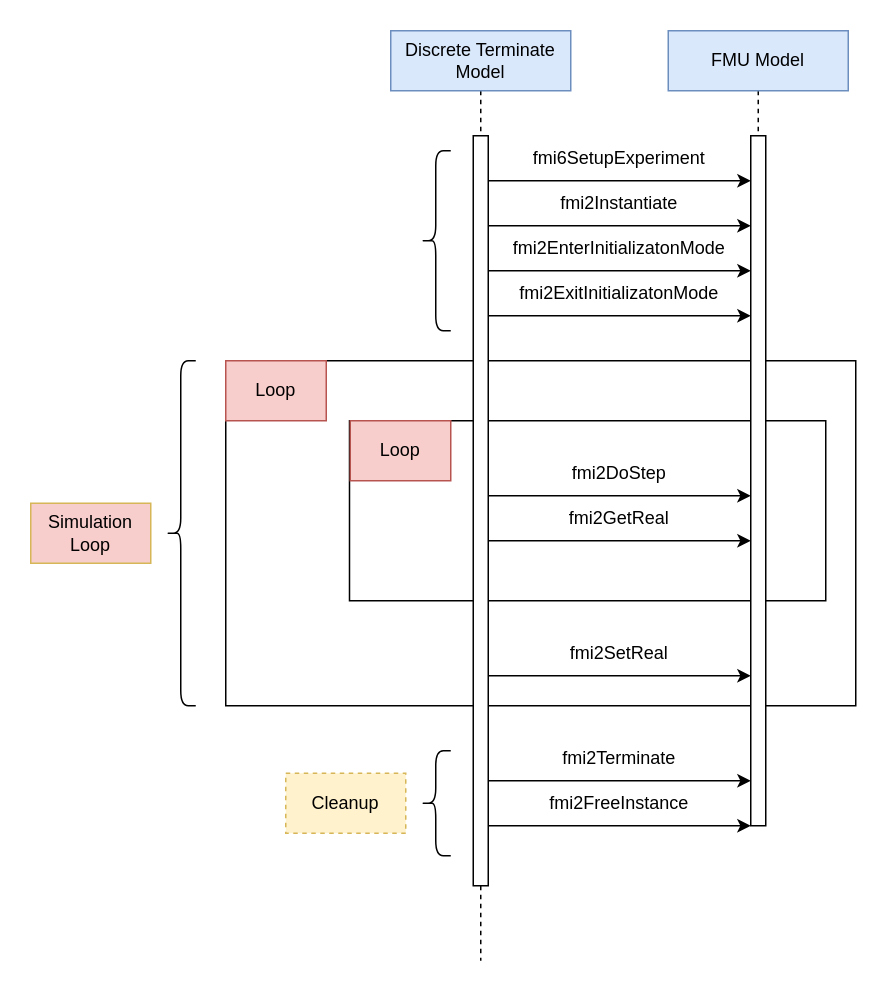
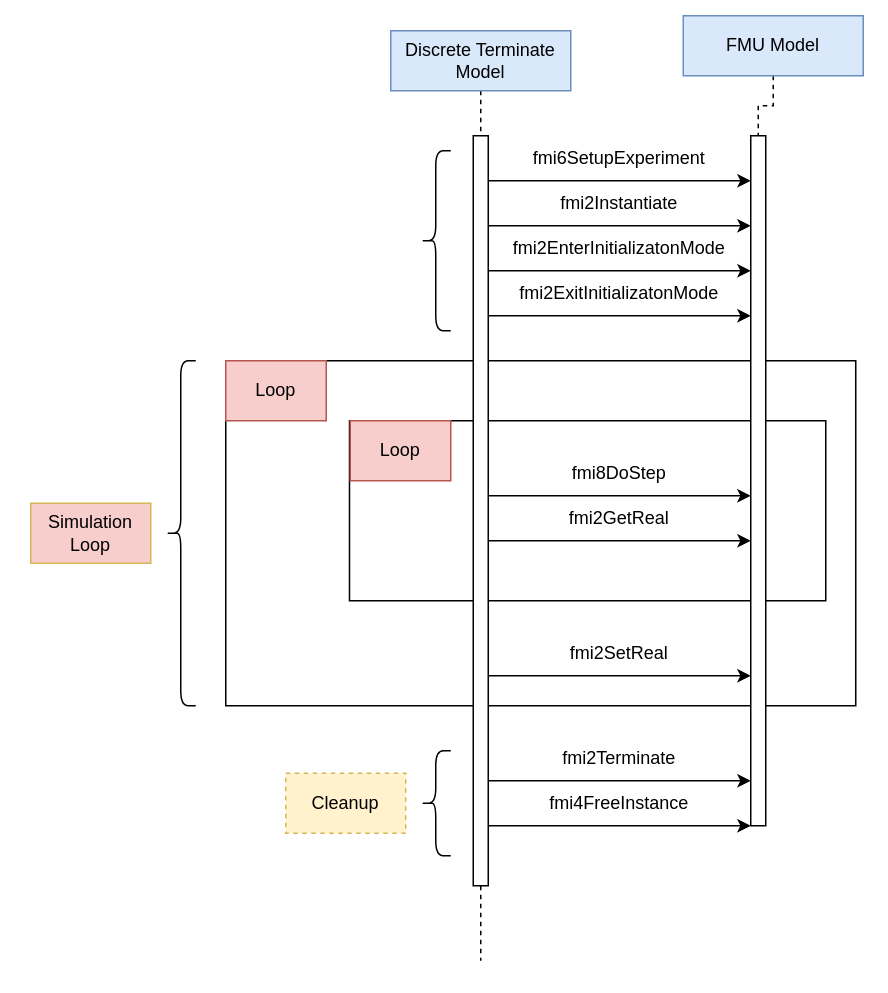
(758, 61) -> (773, 46)
(620, 473) -> (620, 473)
(620, 803) -> (620, 803)
